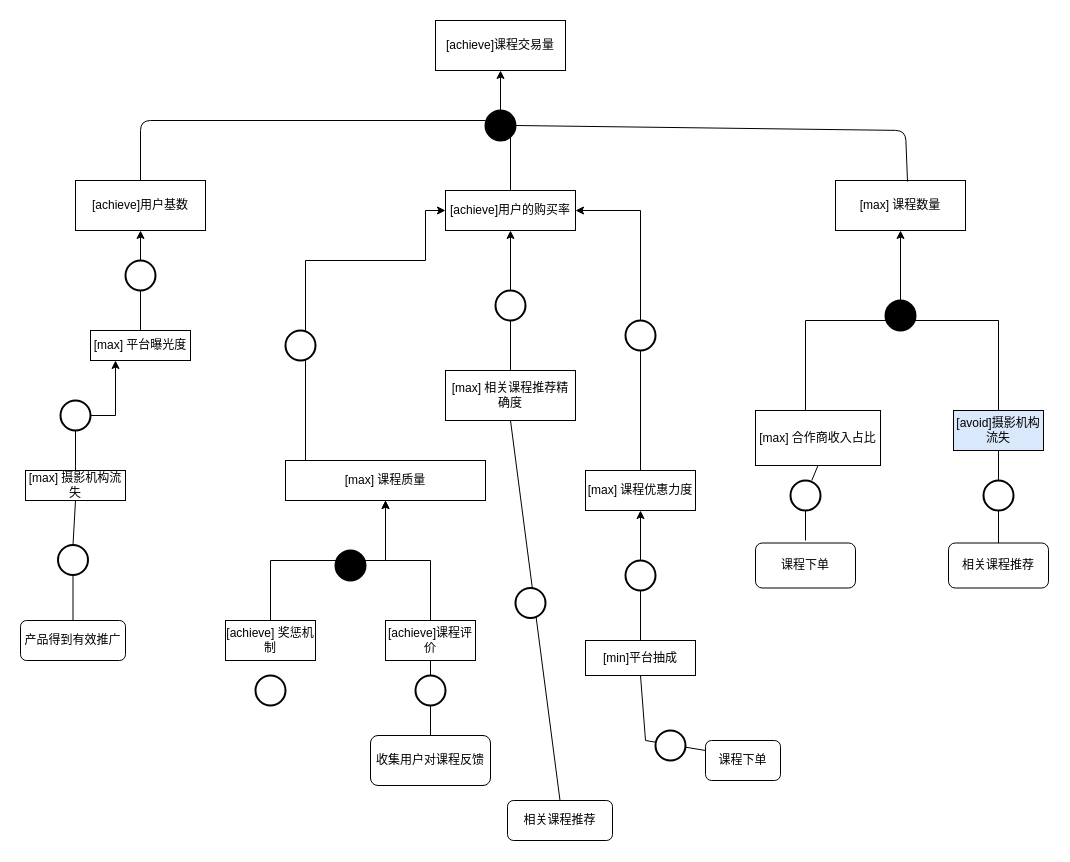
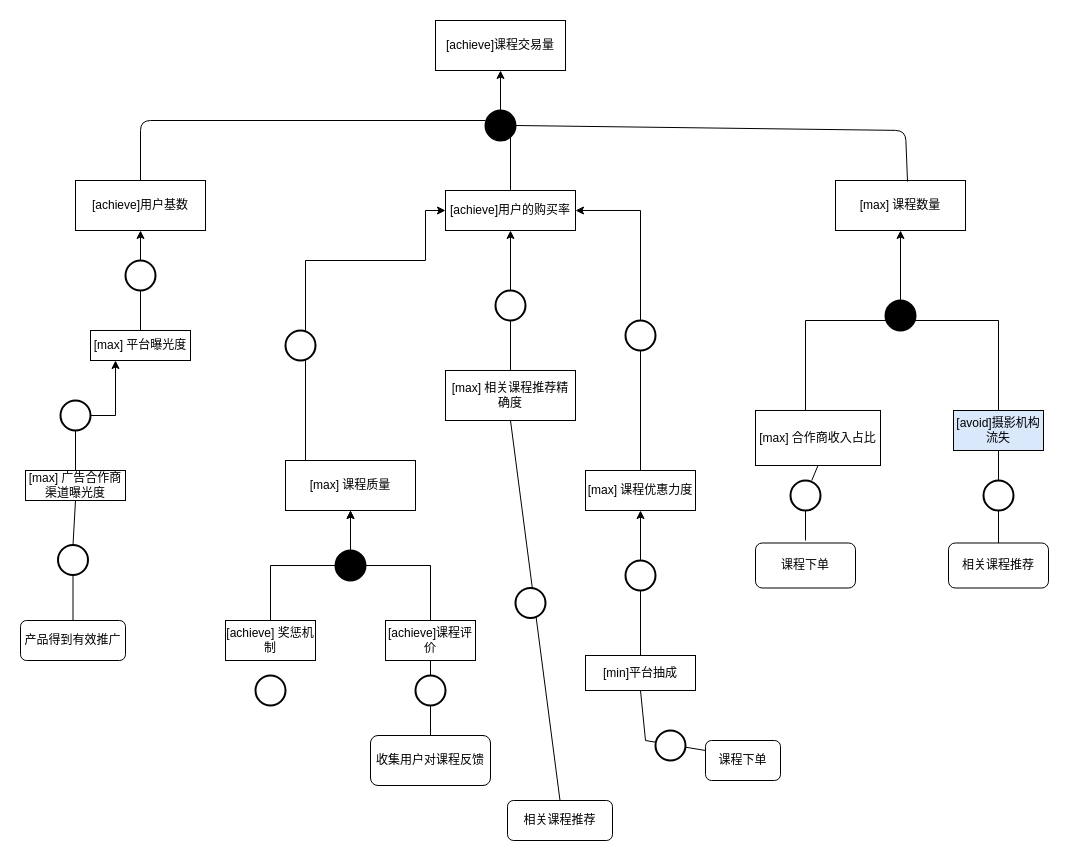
(386, 481) -> (351, 486)
(76, 486) -> (76, 486)
(641, 658) -> (641, 673)
